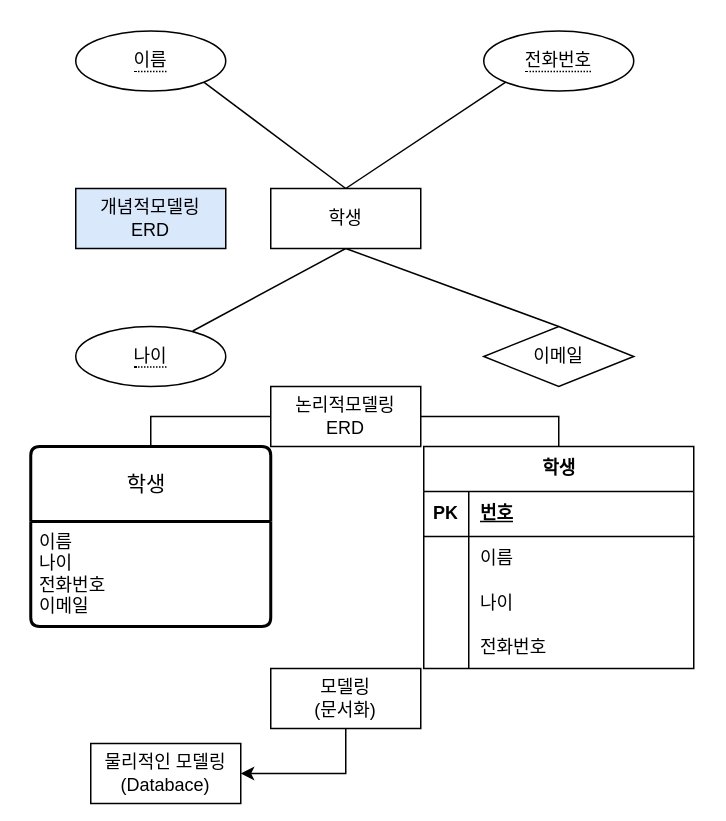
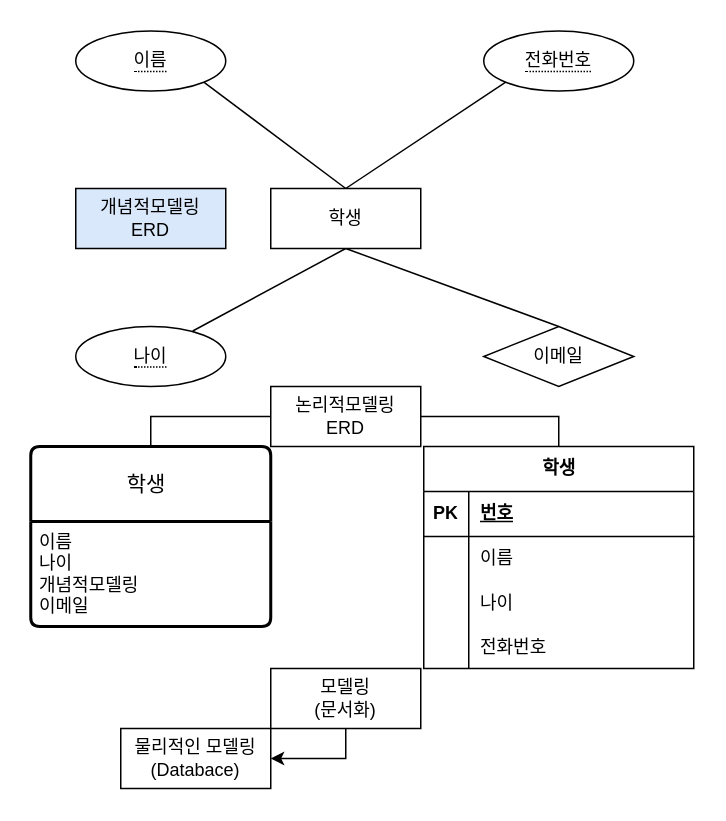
(76, 575) -> (94, 575)
(166, 773) -> (196, 758)
